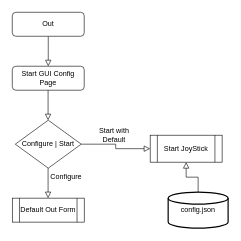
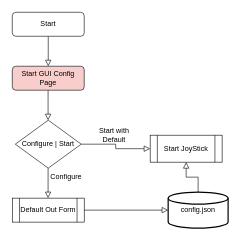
(48, 24) -> (48, 24)
(48, 78) -> (48, 78)
none -> (123, 210)
